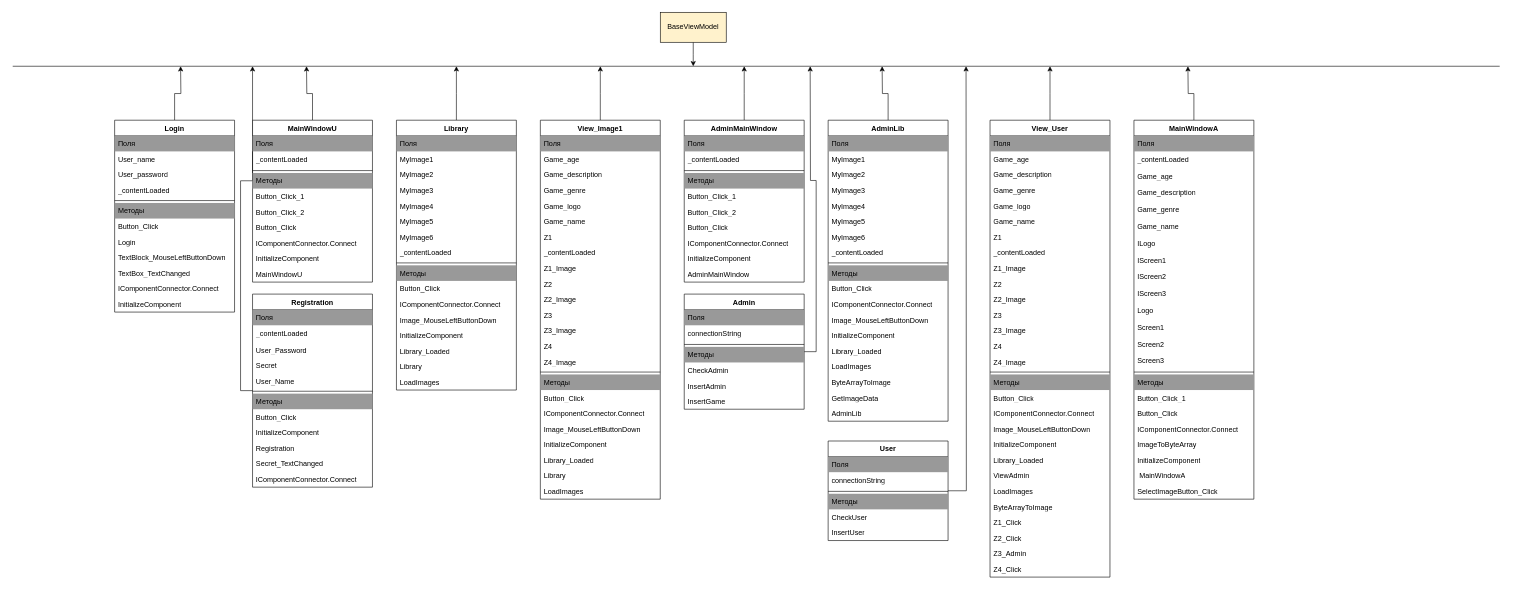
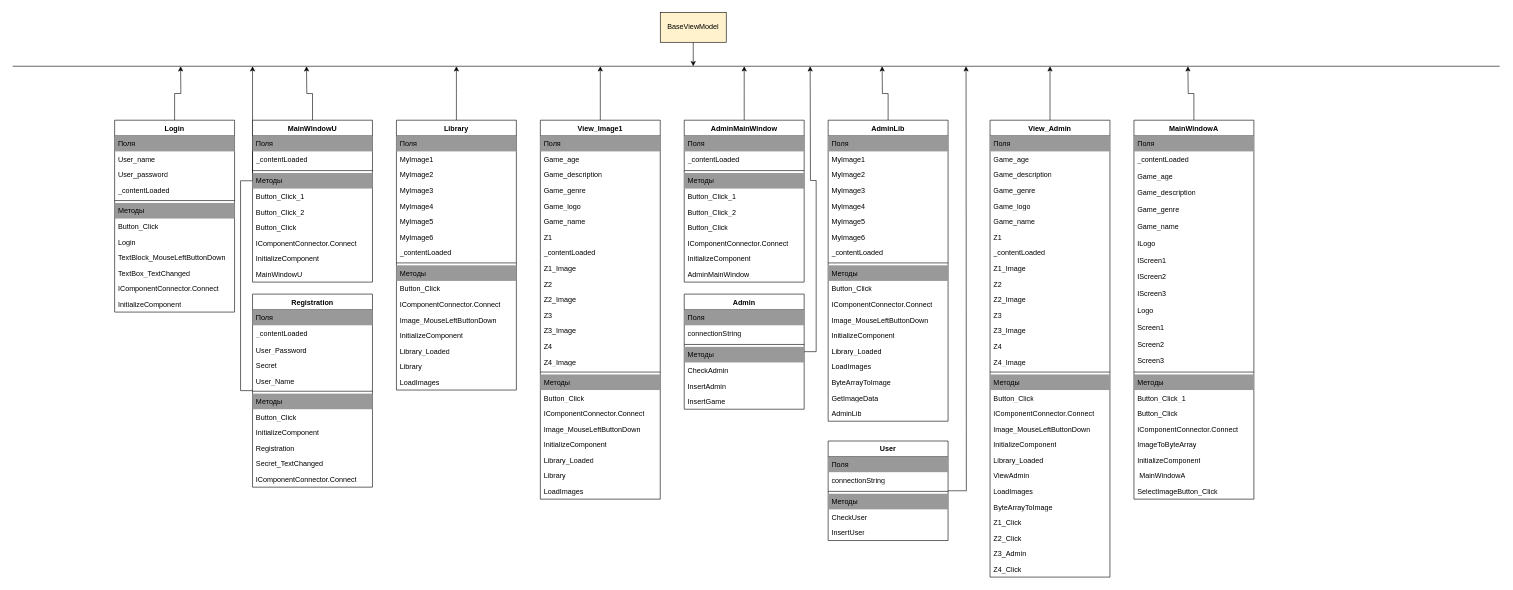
(1050, 129) -> (1050, 129)
